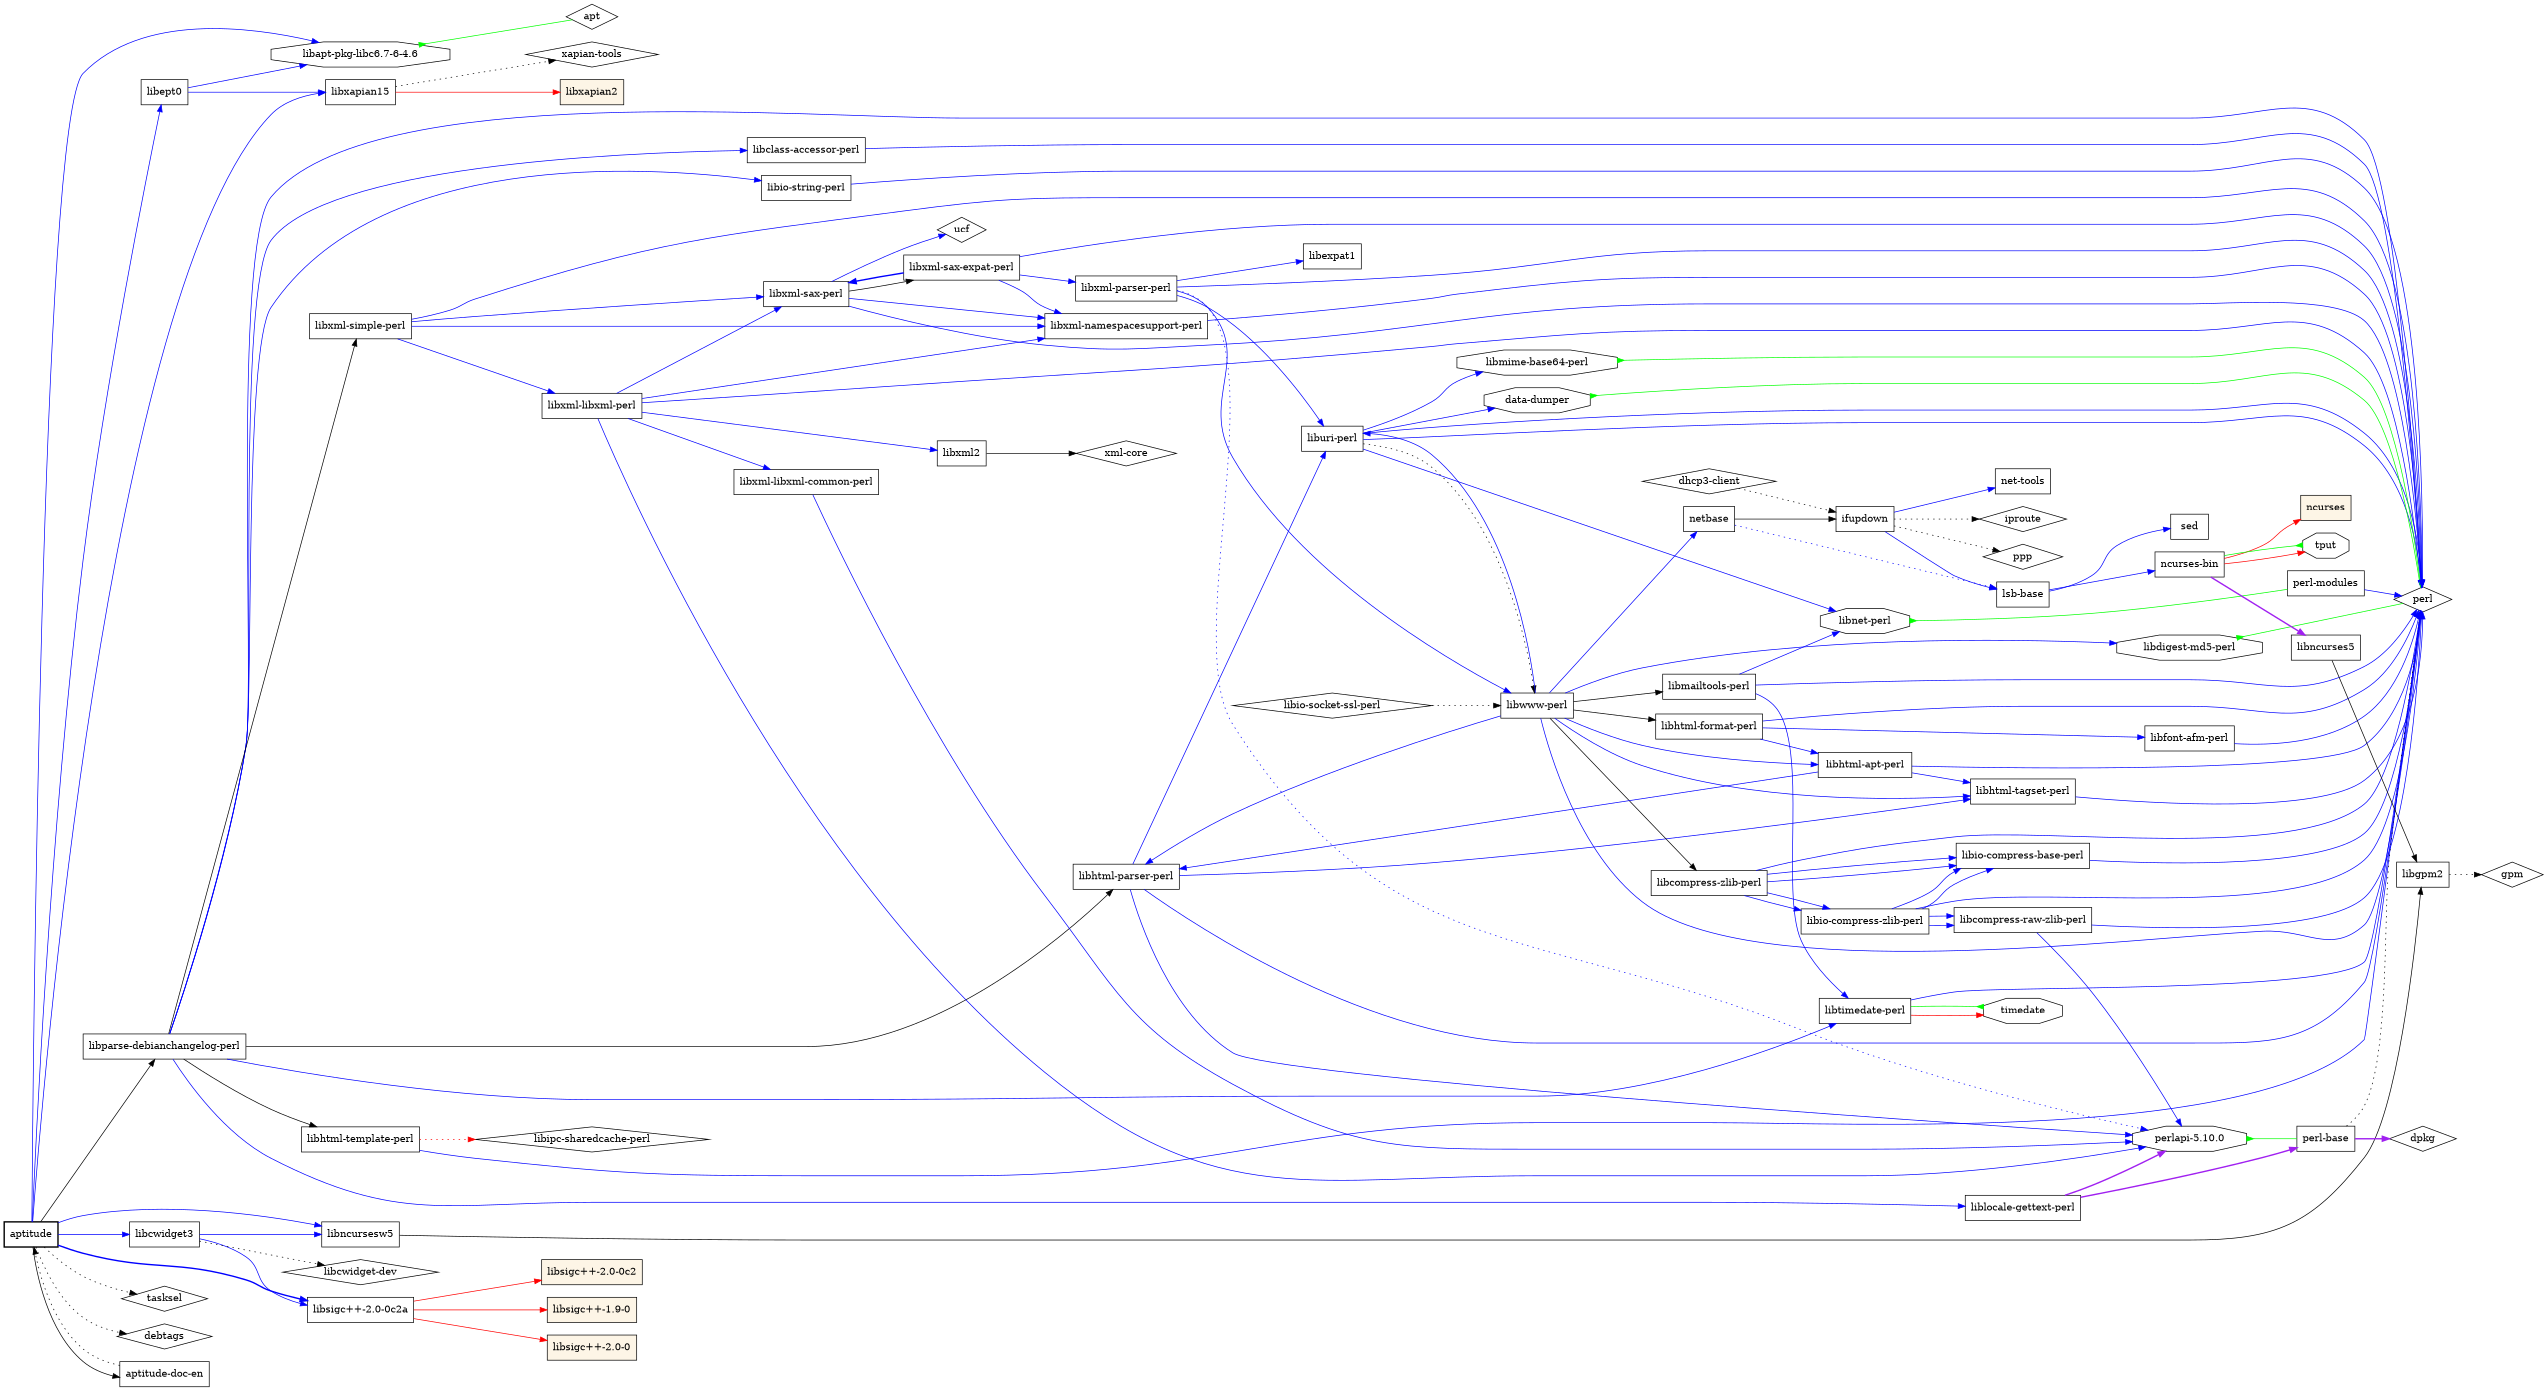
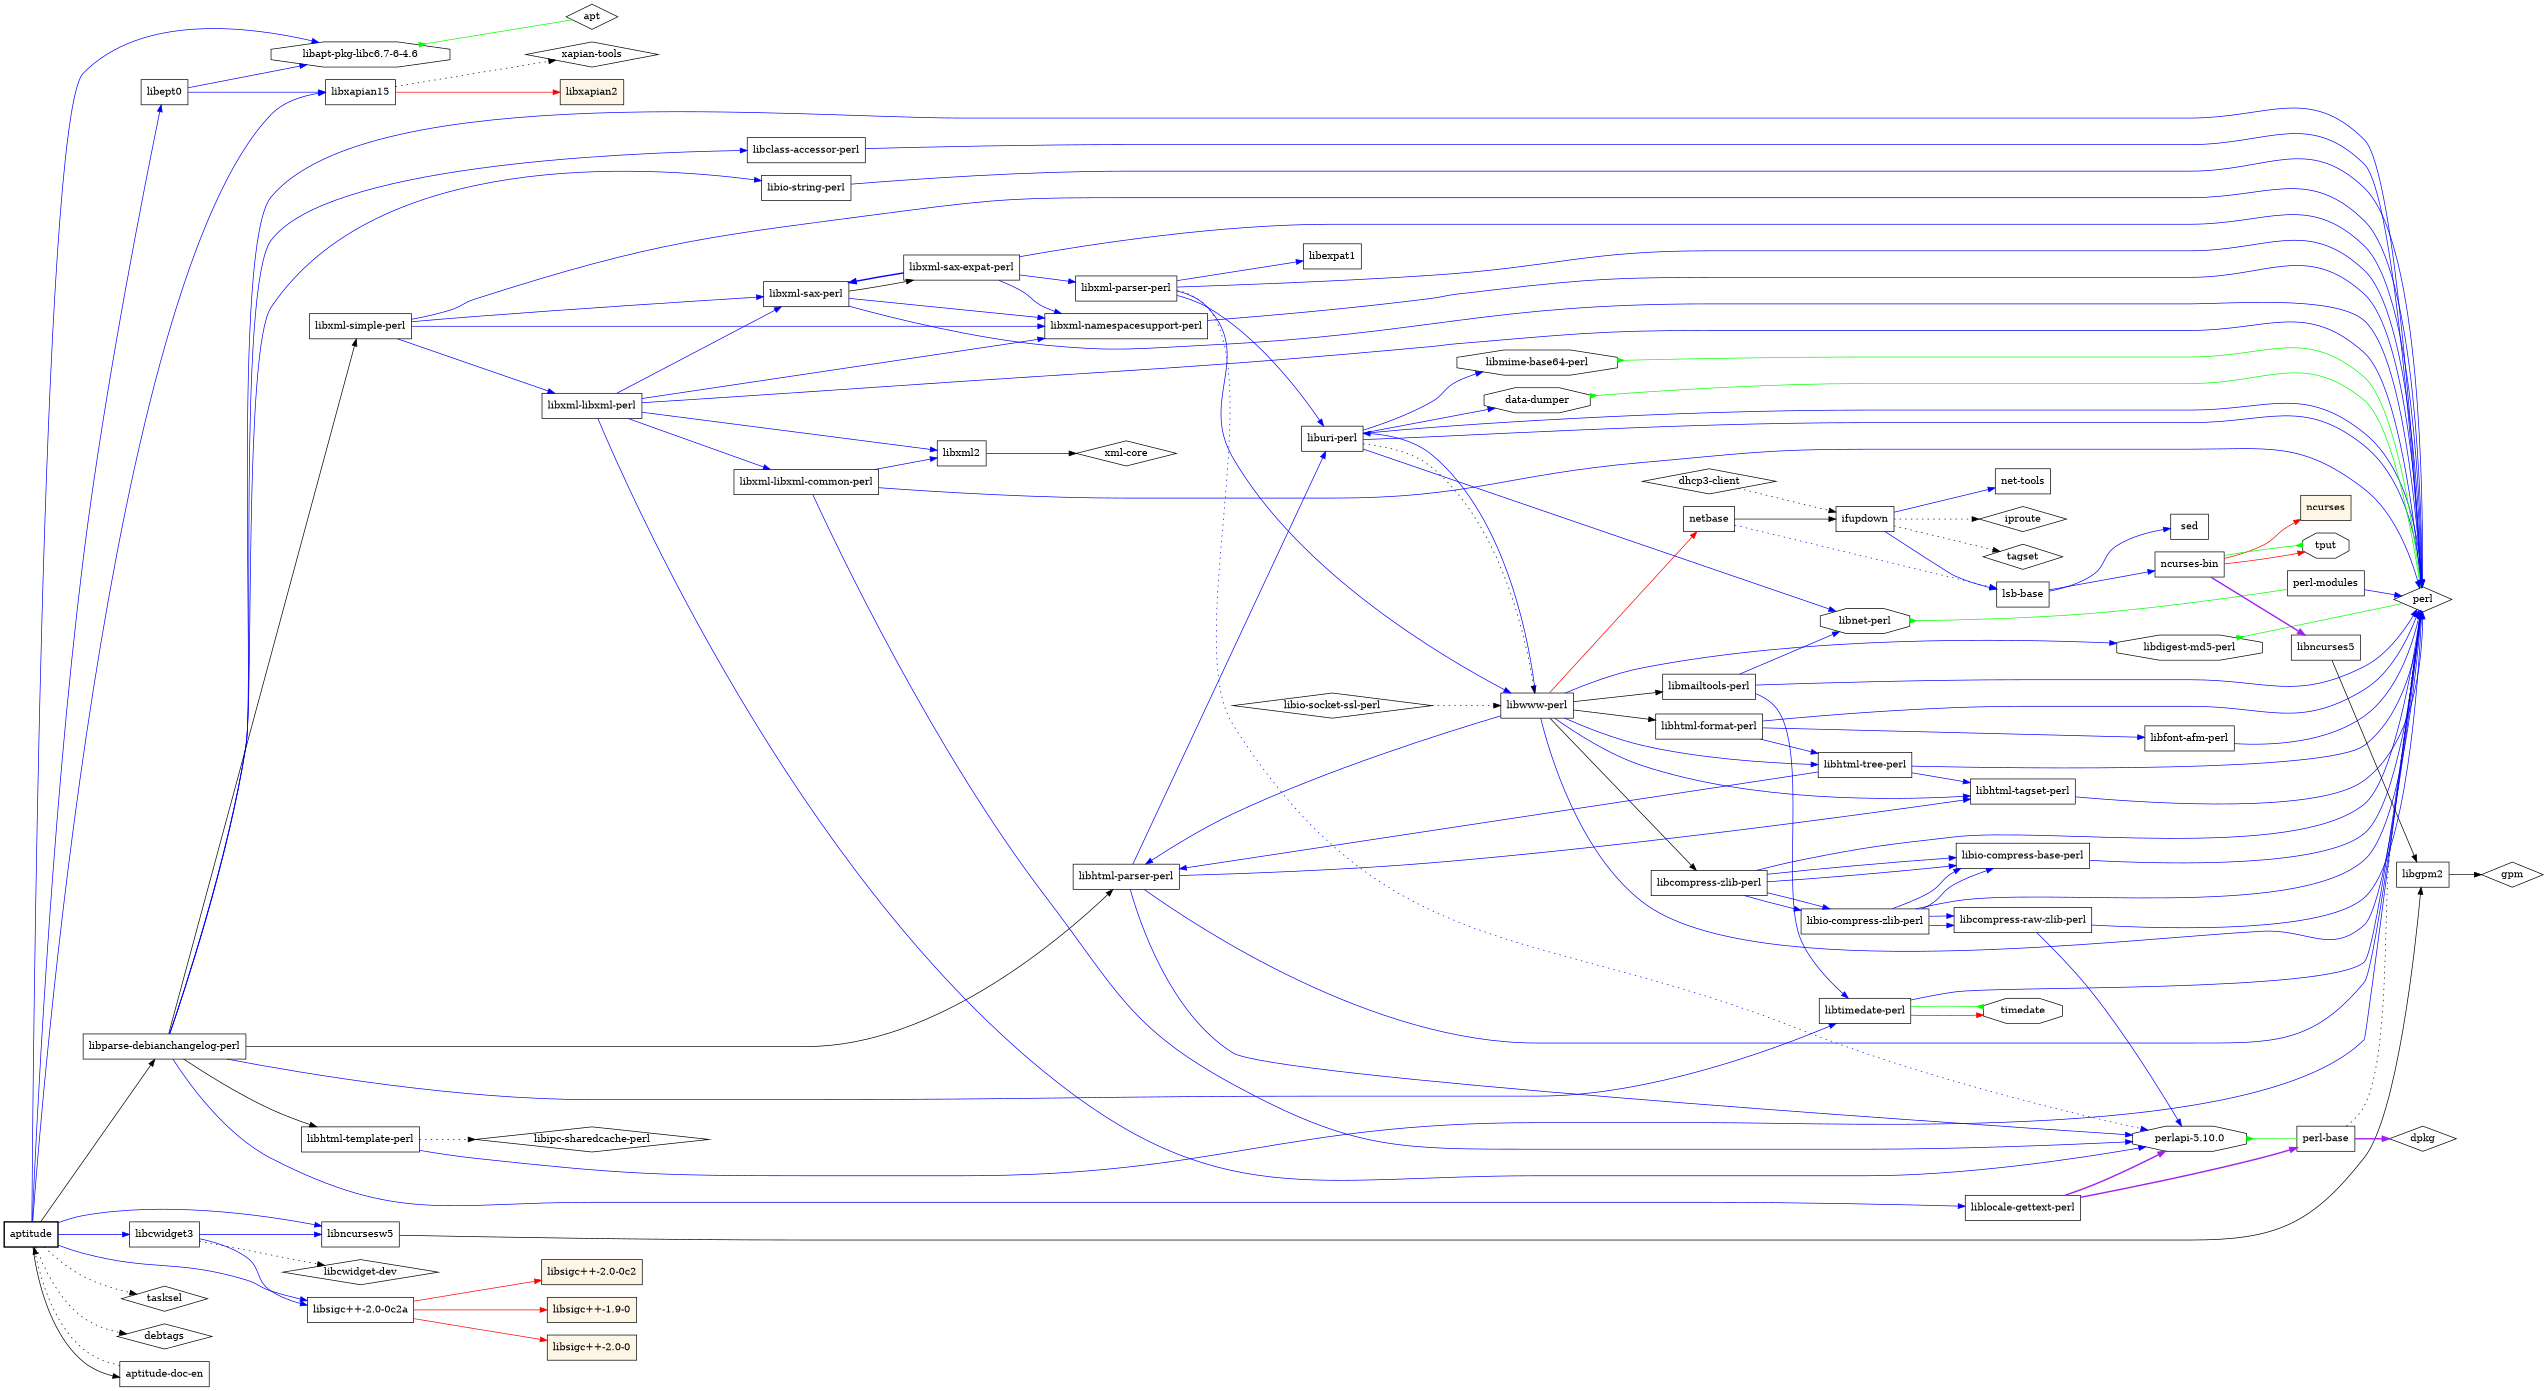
(962, 230) -> none
none -> (1679, 459)
none -> (902, 464)
(2023, 557) -> (2023, 557)
(1621, 615) -> (1621, 615)
(1865, 765) -> (1865, 765)
(2462, 875) -> (2462, 875)
(444, 1139) -> (444, 1139)
(180, 1267) -> (180, 1267)
